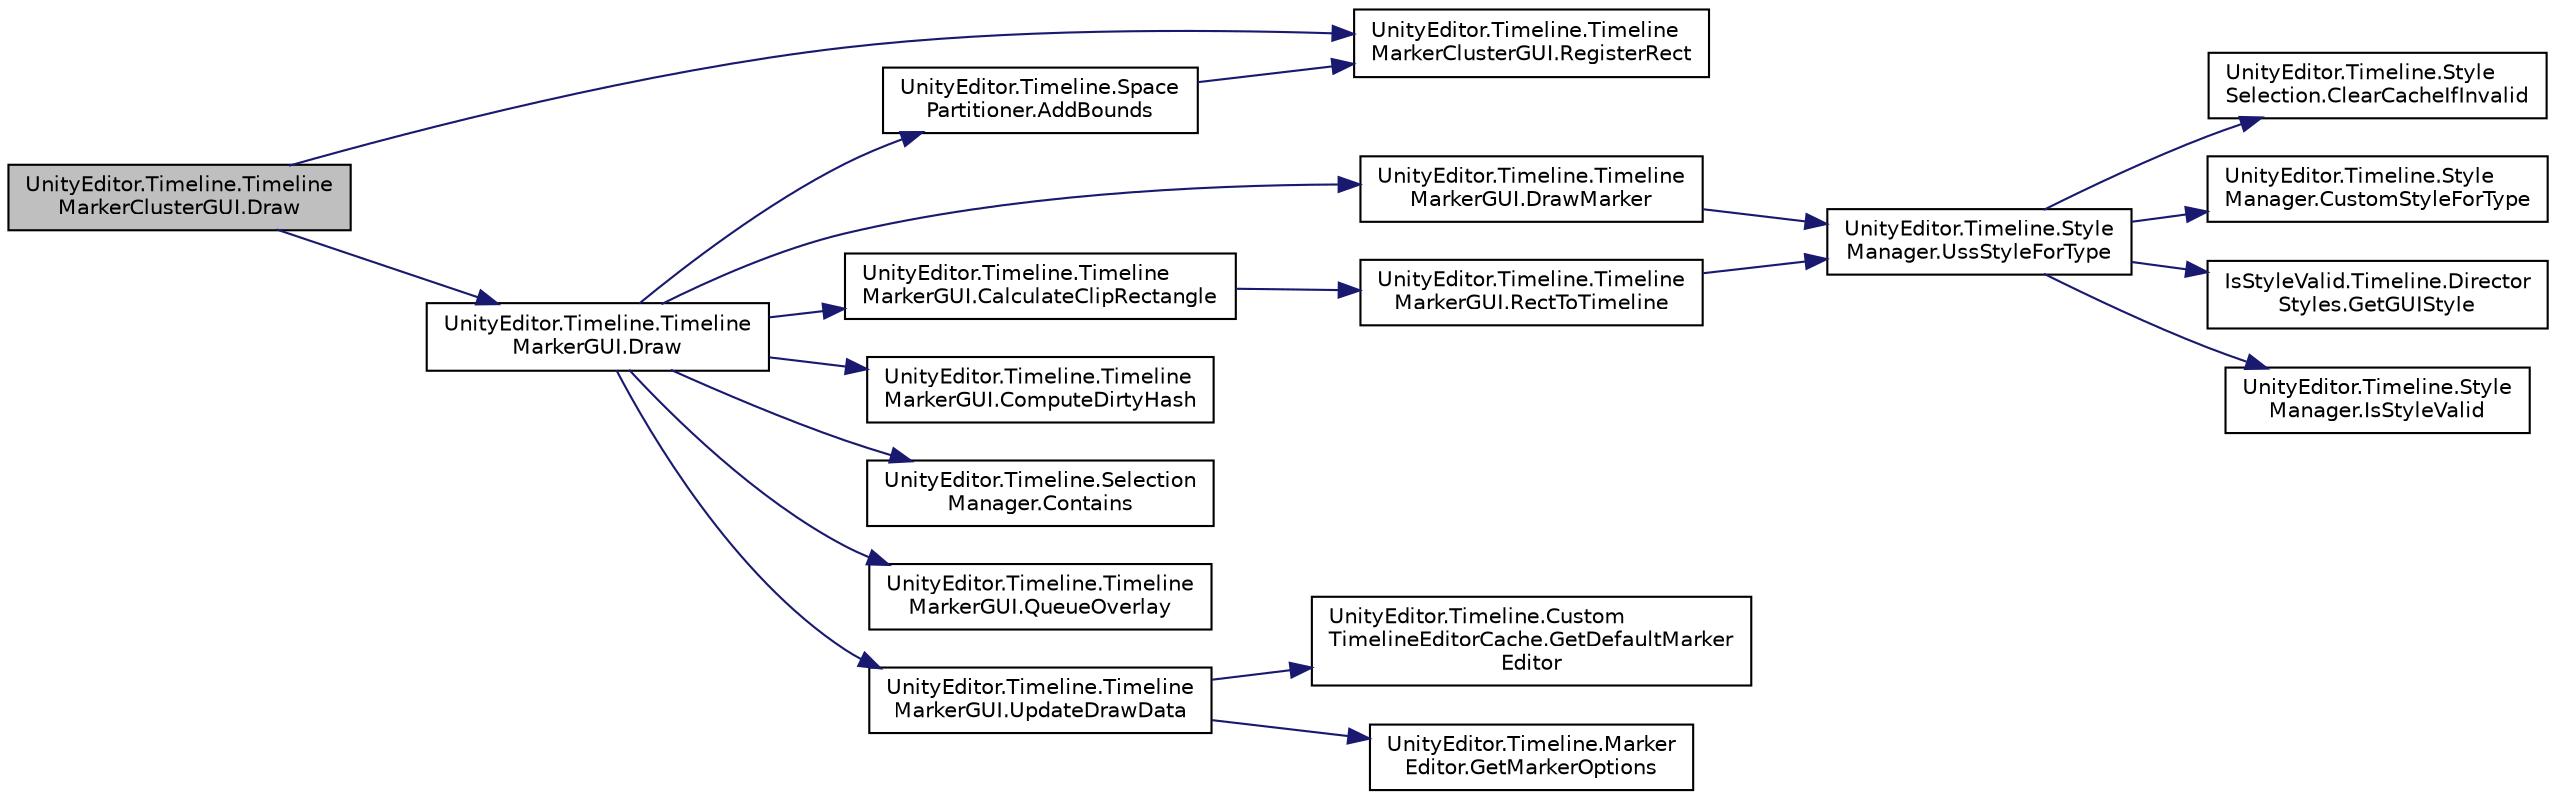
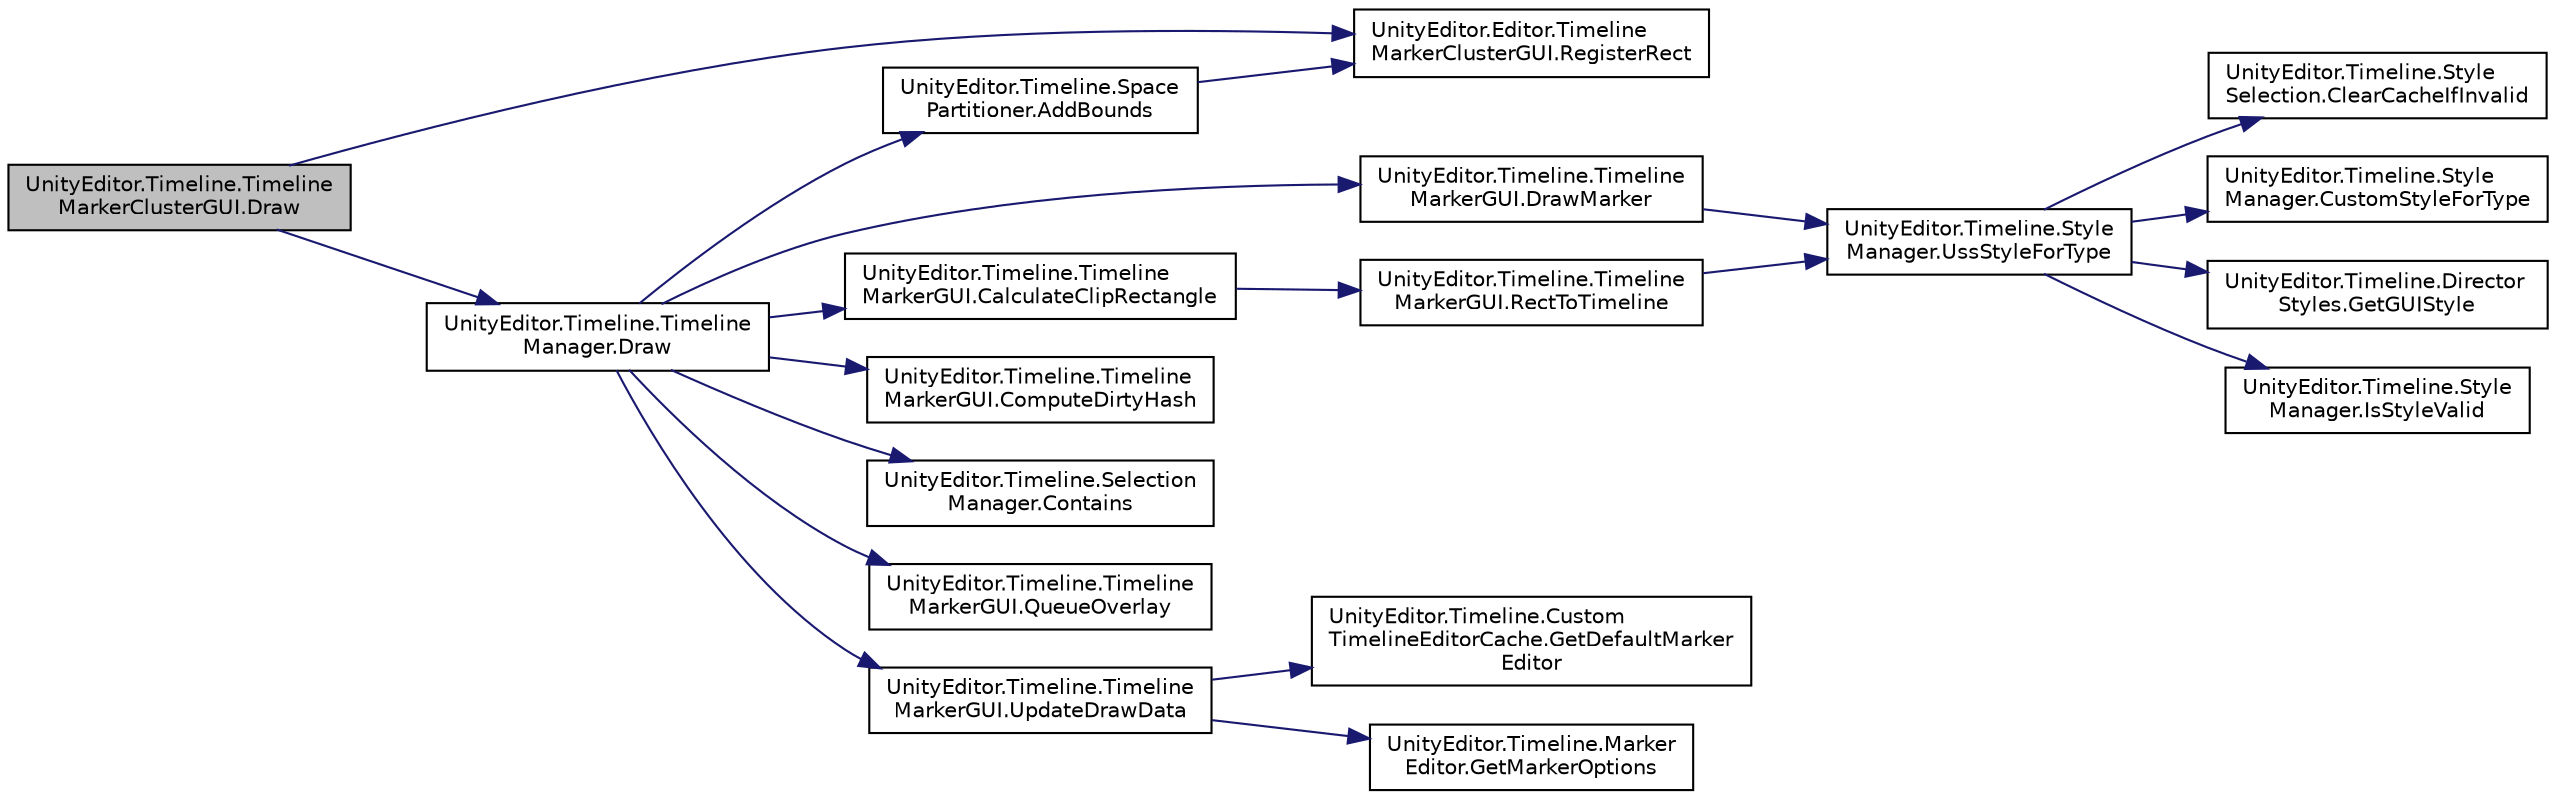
(1532, 43) -> (1532, 43)
(2378, 295) -> (2378, 295)
(598, 337) -> (598, 337)
